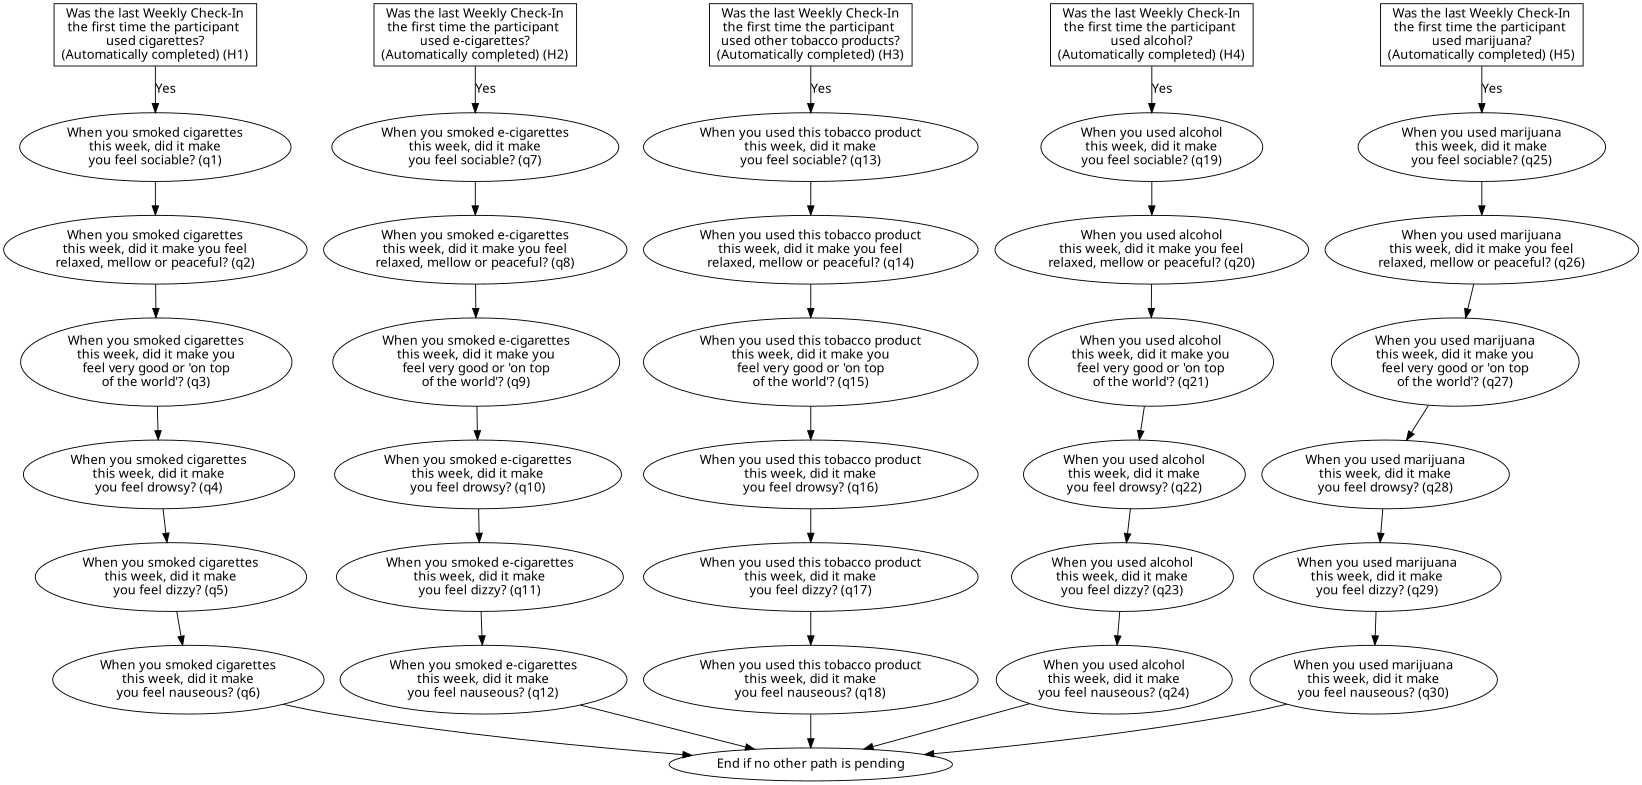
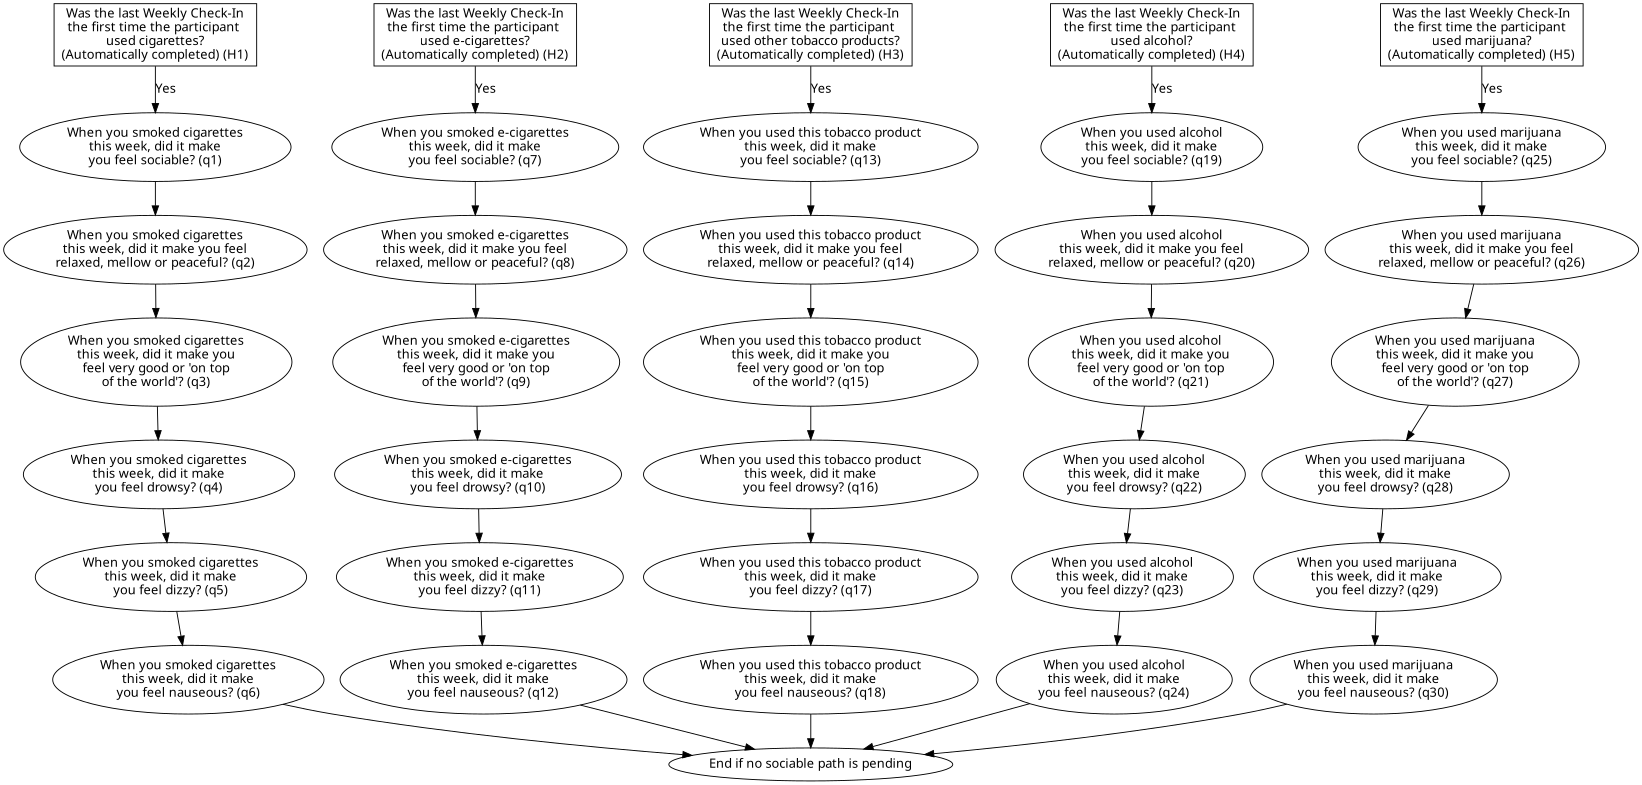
(811, 764) -> (811, 764)
